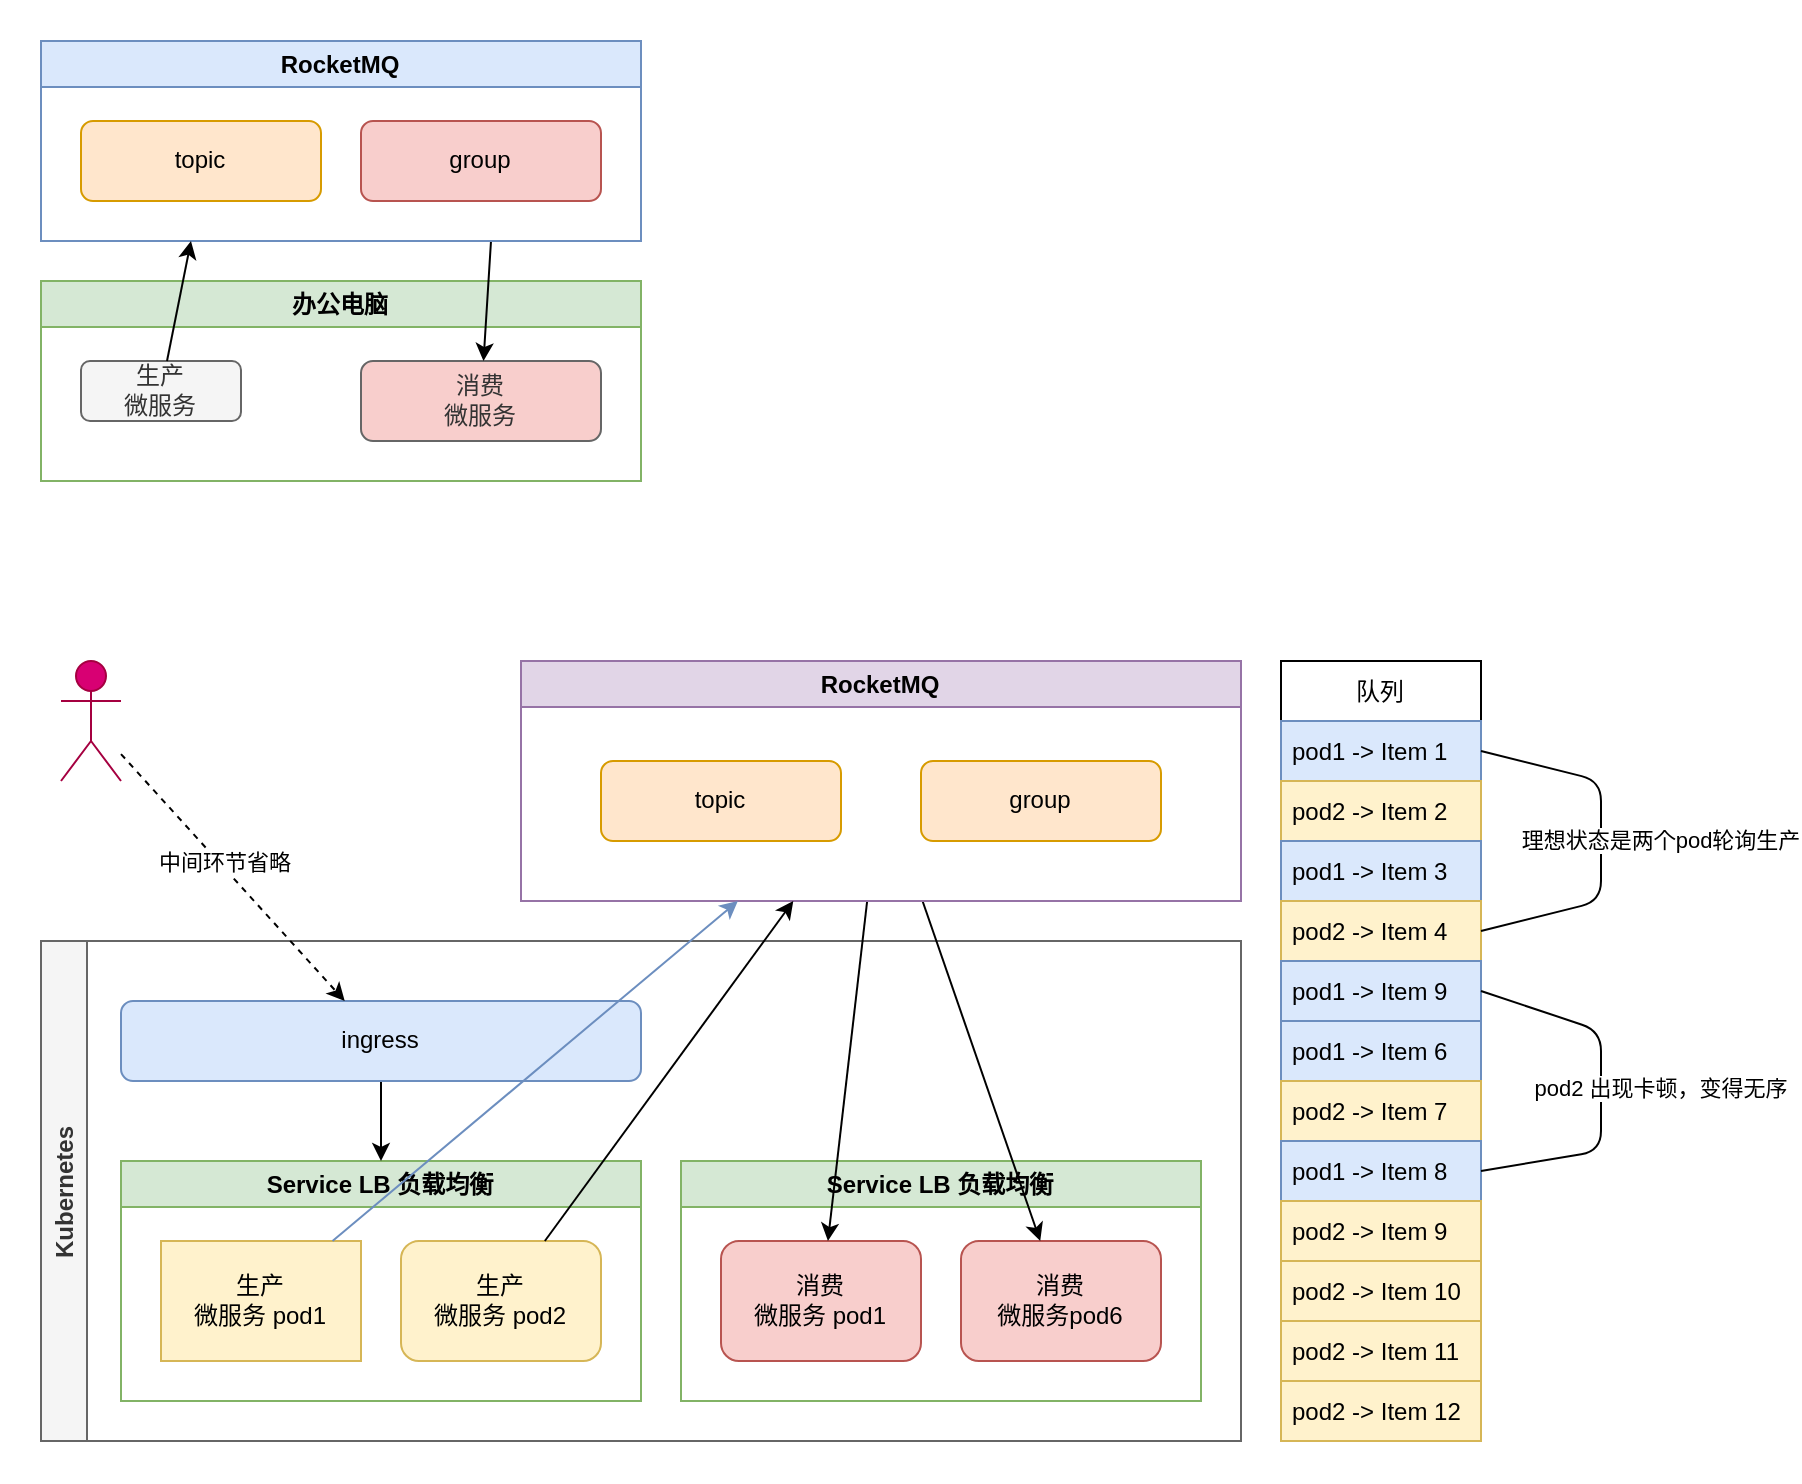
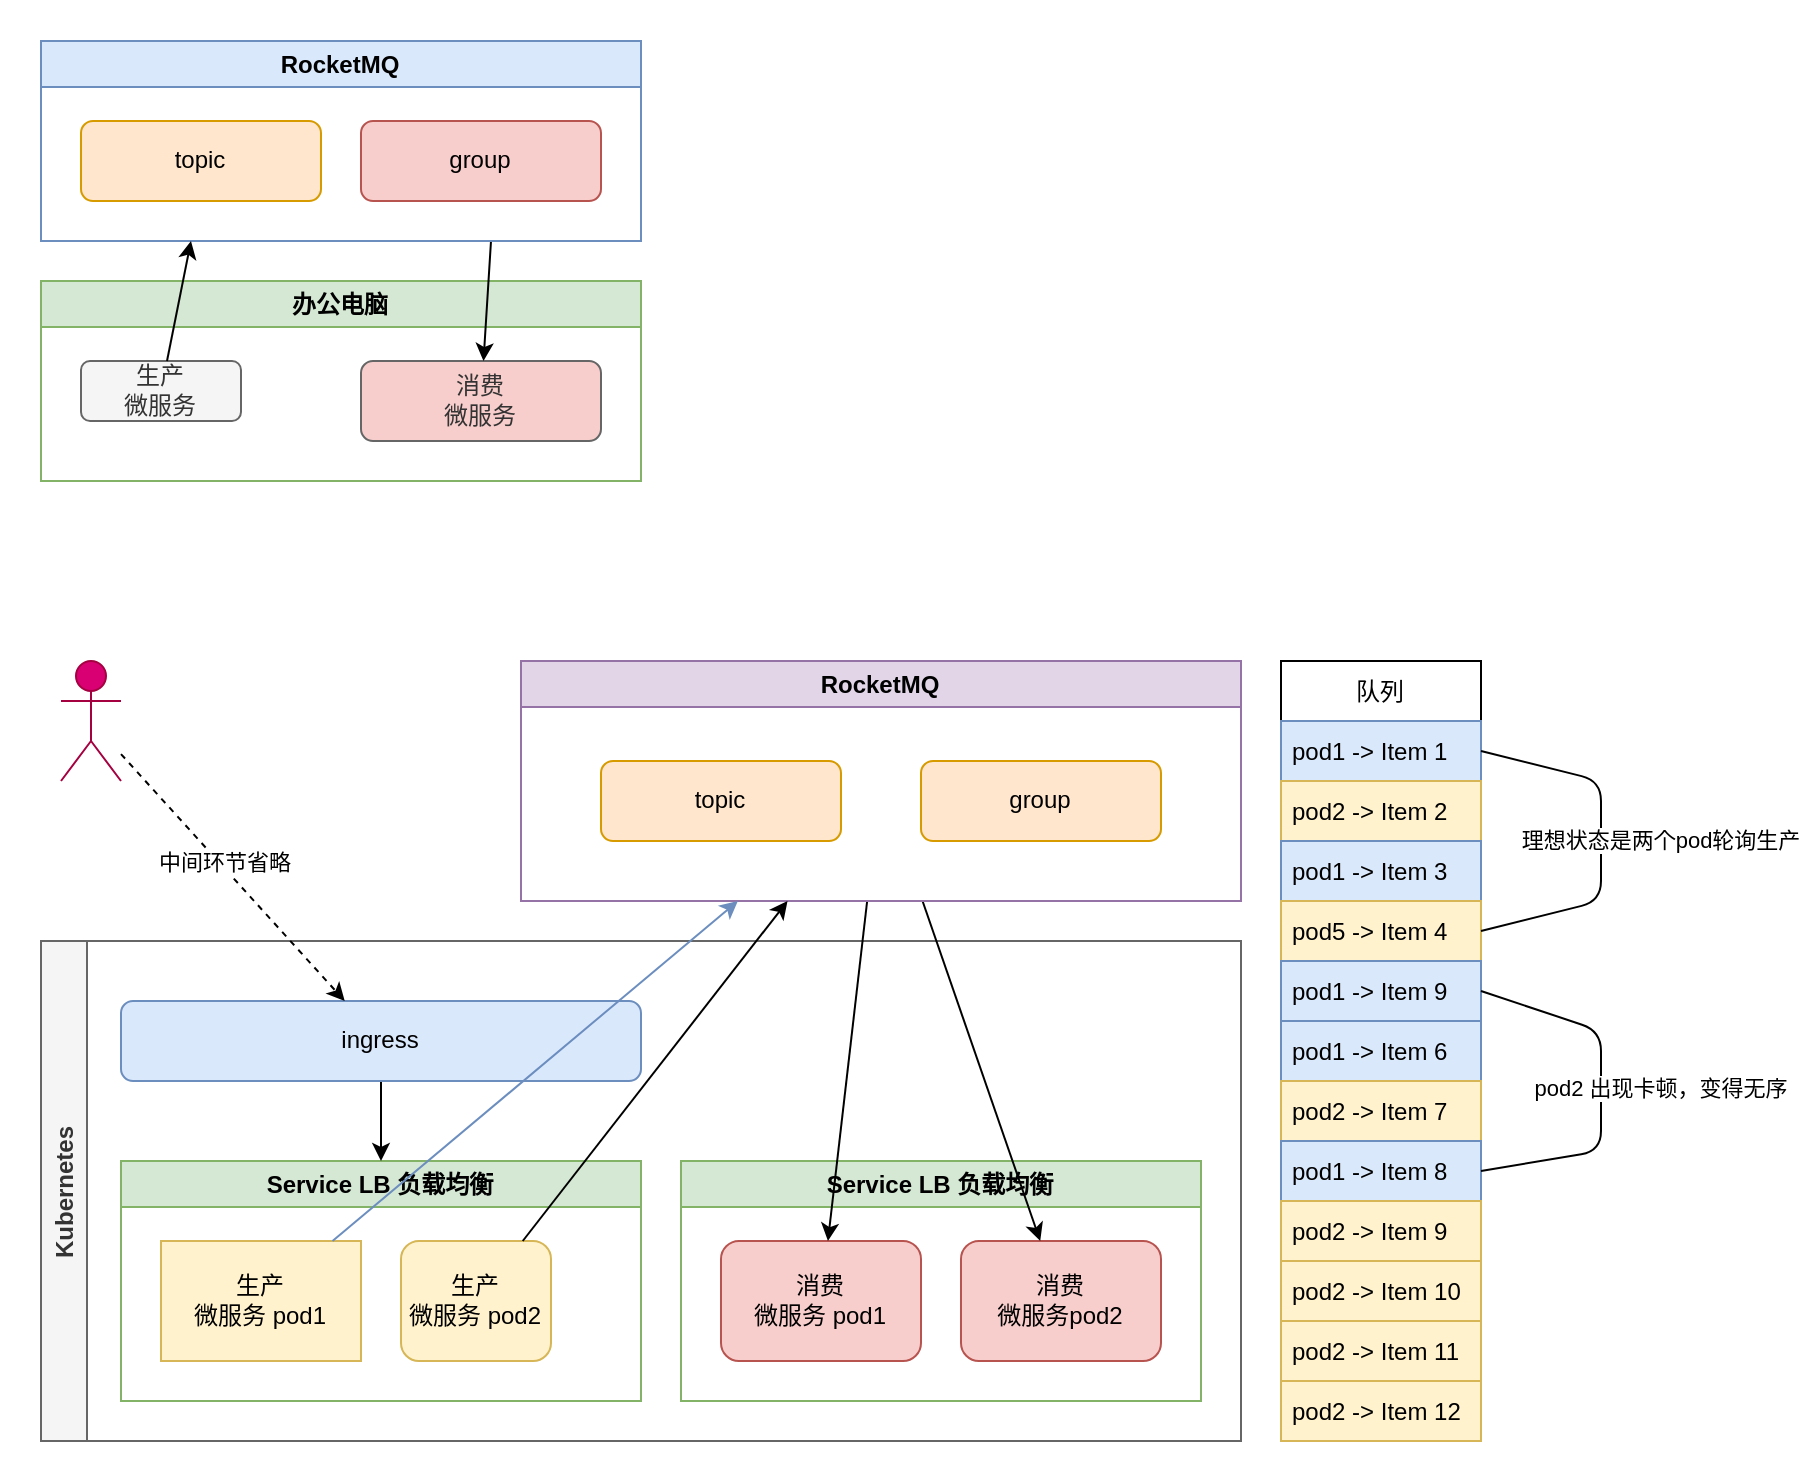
(1377, 932) -> (1377, 932)
(501, 1301) -> (476, 1301)
(1061, 1301) -> (1061, 1301)
